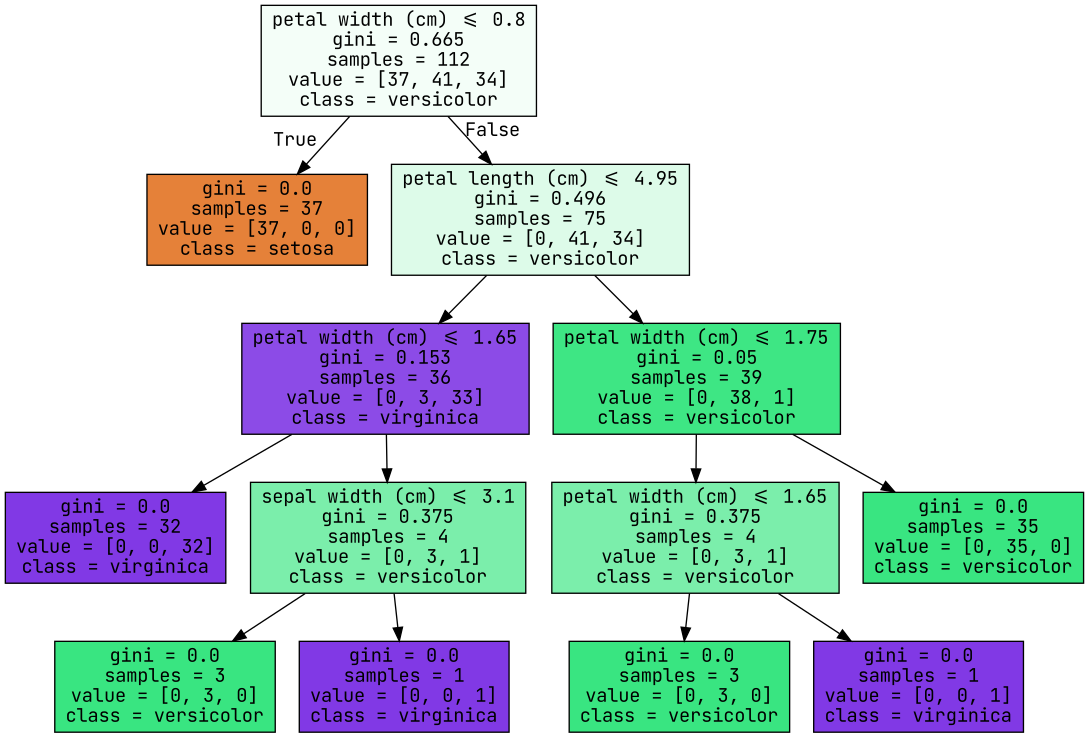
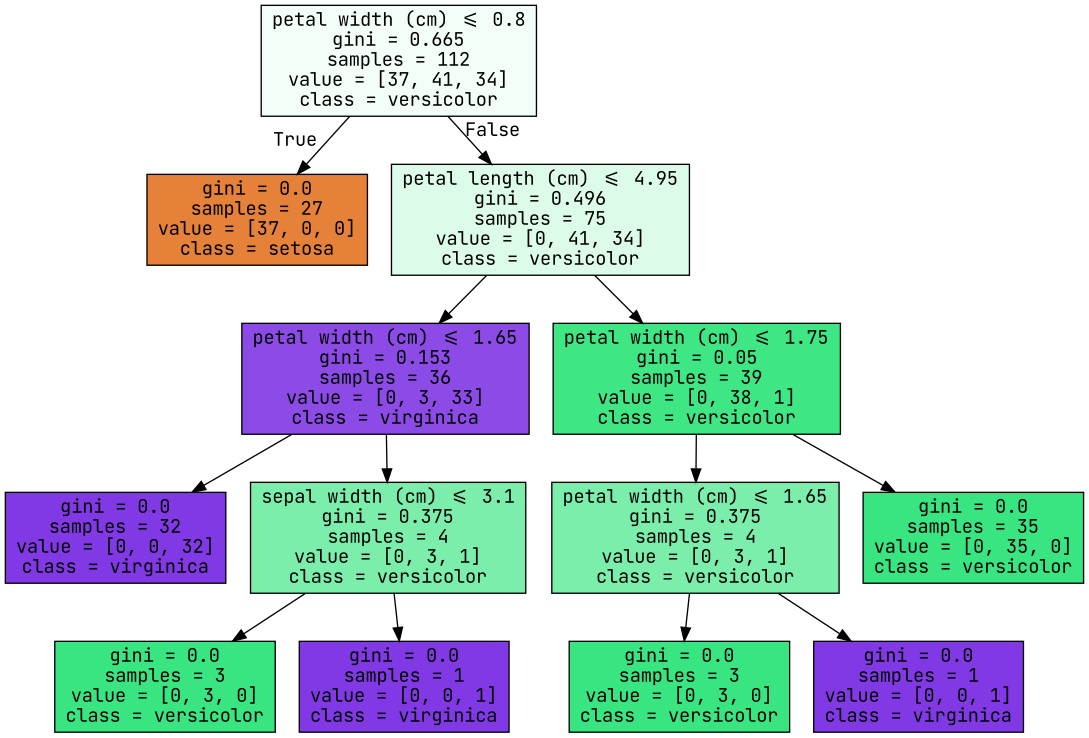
(257, 220) -> (257, 220)
